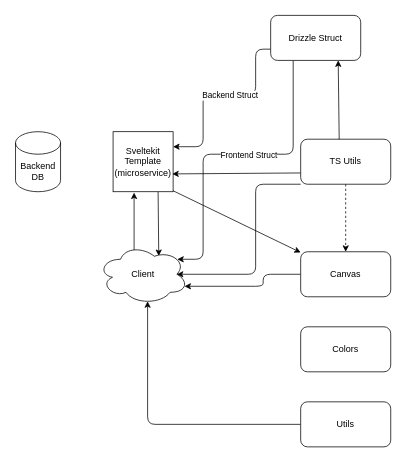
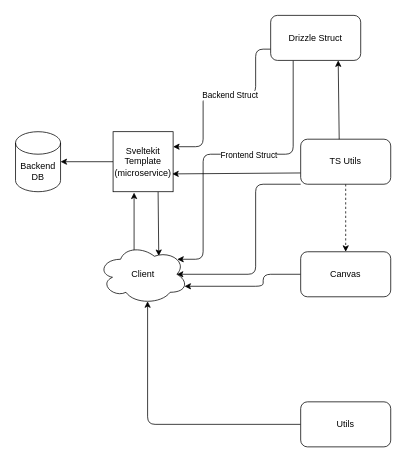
(234, 220) -> (90, 162)
(345, 349) -> none
